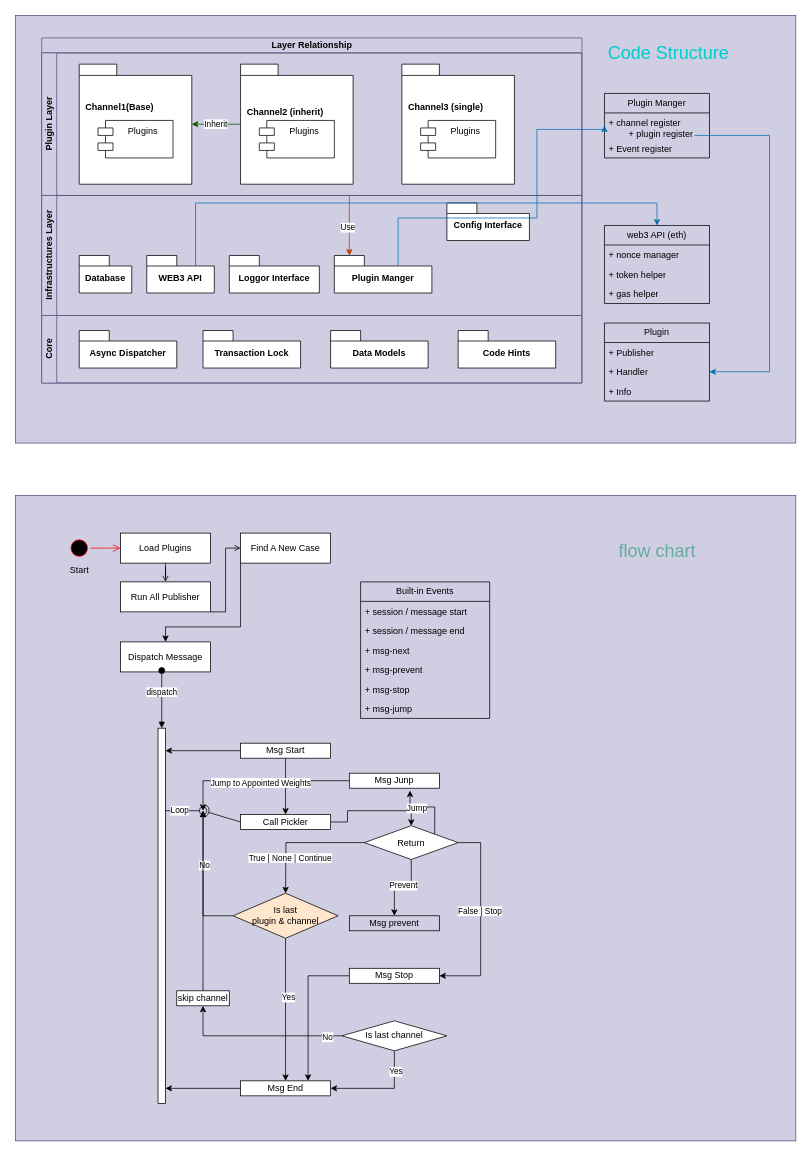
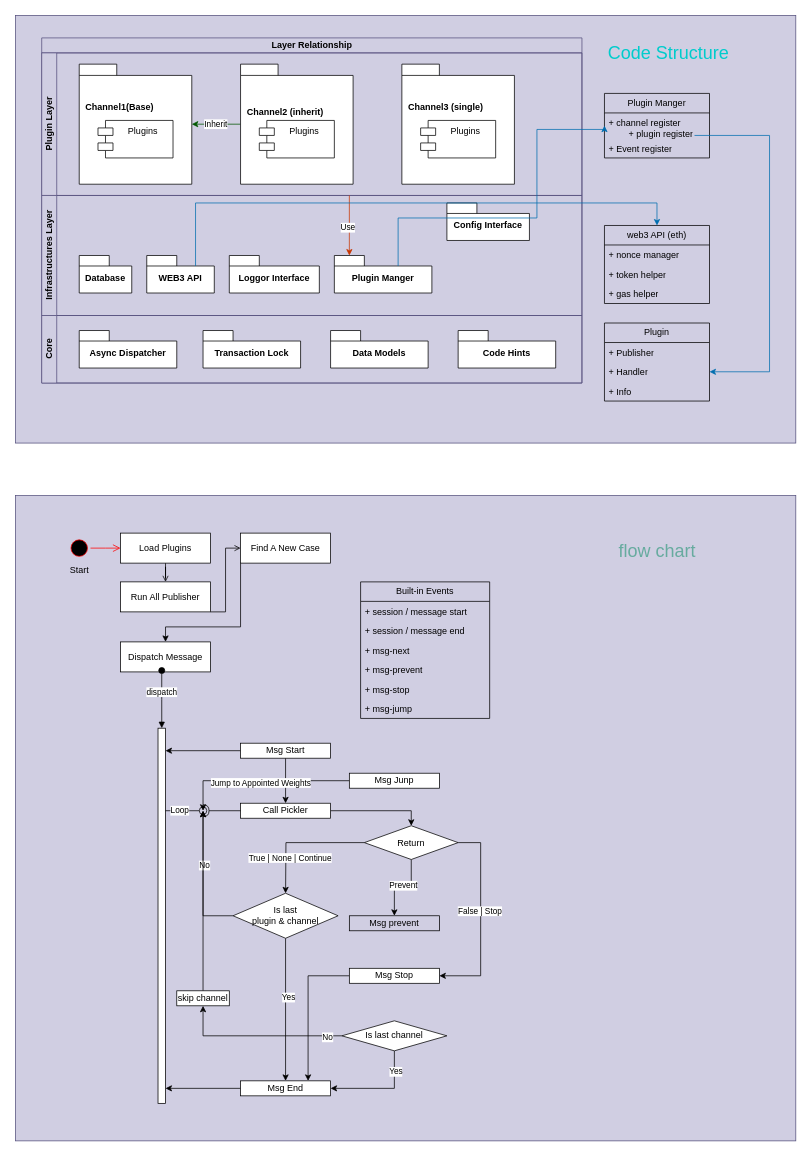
(432, 807) -> none
(285, 822) -> (285, 810)
(285, 915) -> (285, 915)
